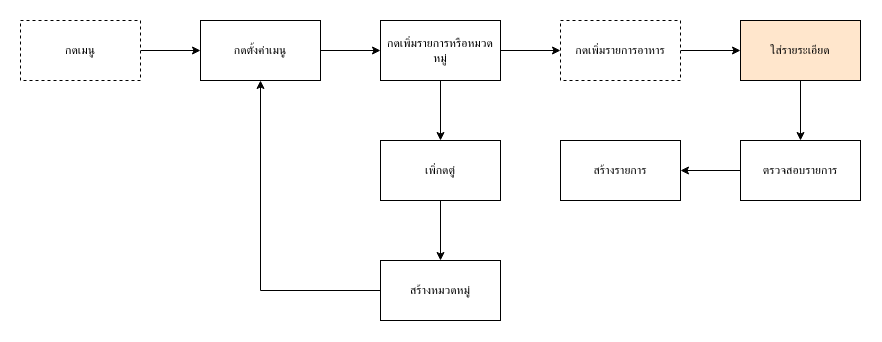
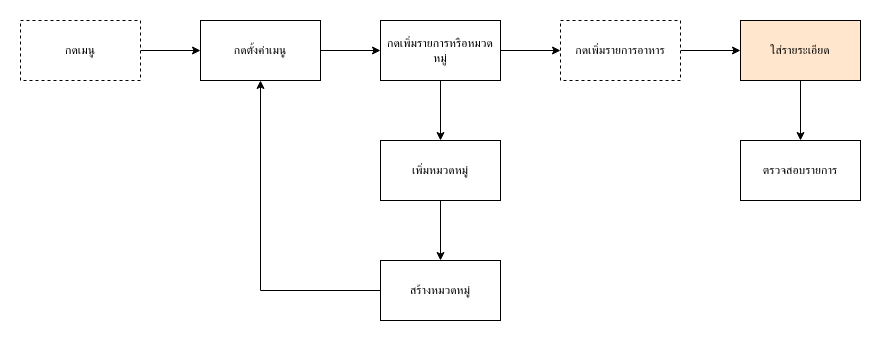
(441, 171) -> (441, 171)
(621, 171) -> none
(714, 171) -> none
